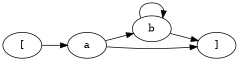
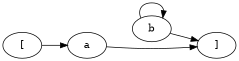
(116, 38) -> none
